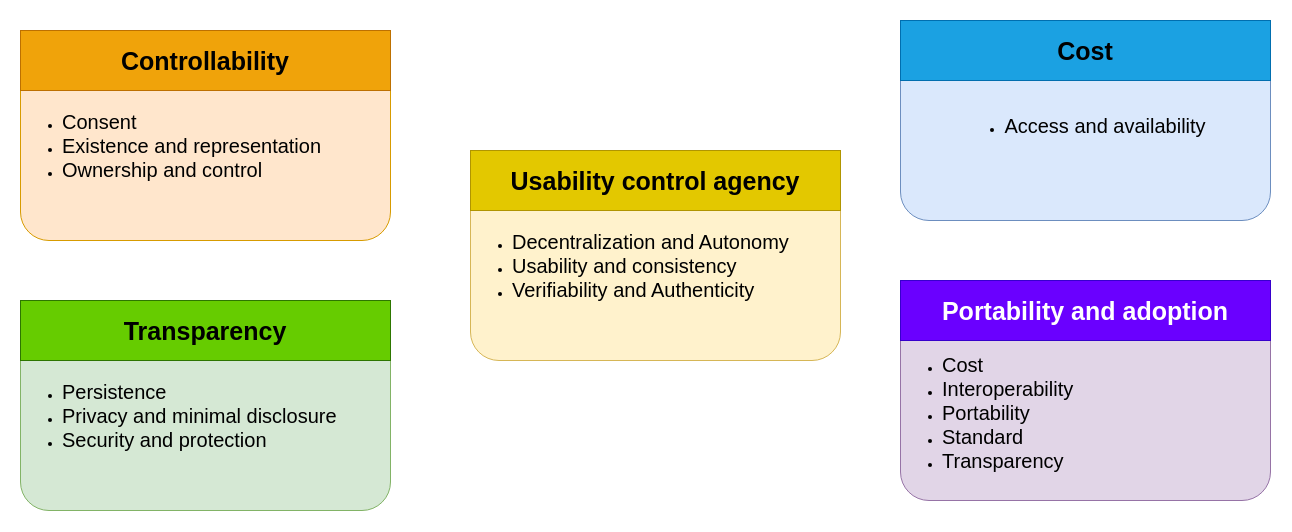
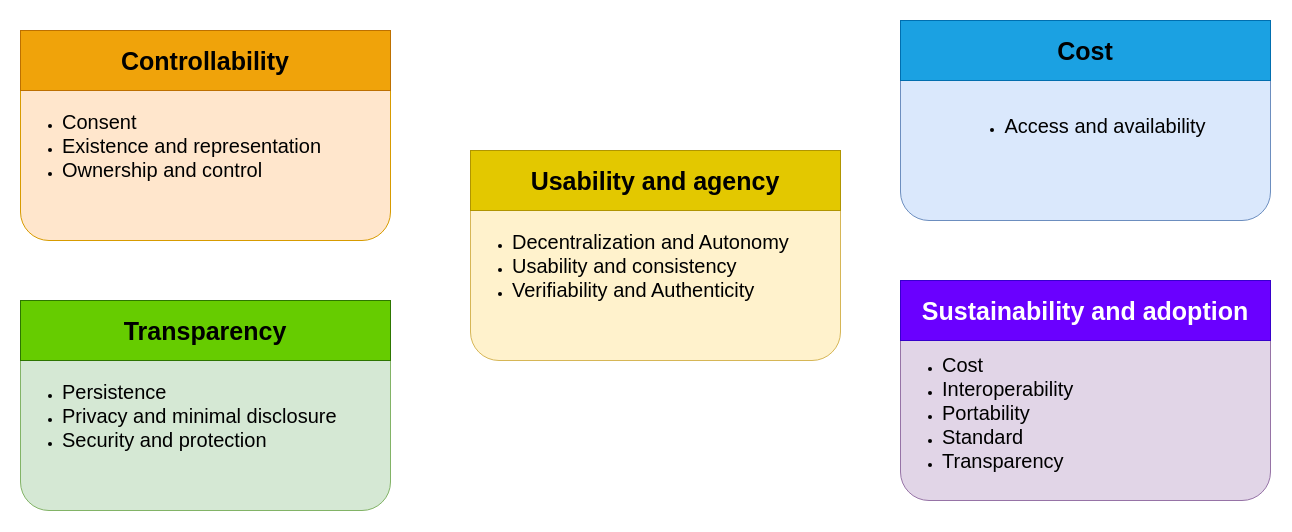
(656, 181) -> (656, 181)
(1086, 311) -> (1086, 311)
